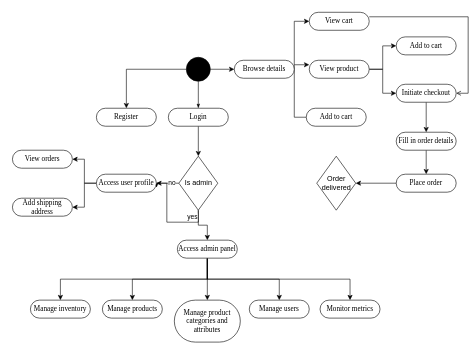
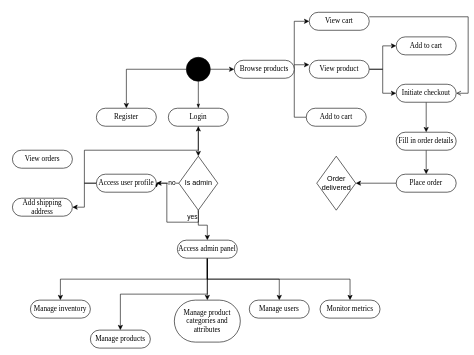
(264, 69) -> (264, 69)
(82, 159) -> (134, 150)
(132, 309) -> (120, 339)
